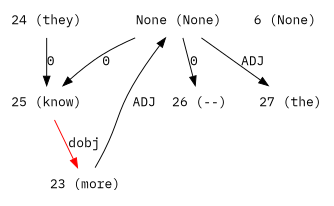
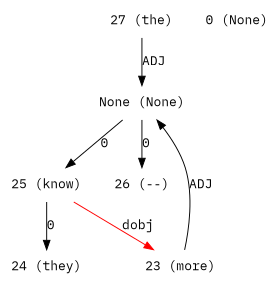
(285, 21) -> (237, 21)
(47, 57) -> (47, 221)
(231, 59) -> (142, 57)
